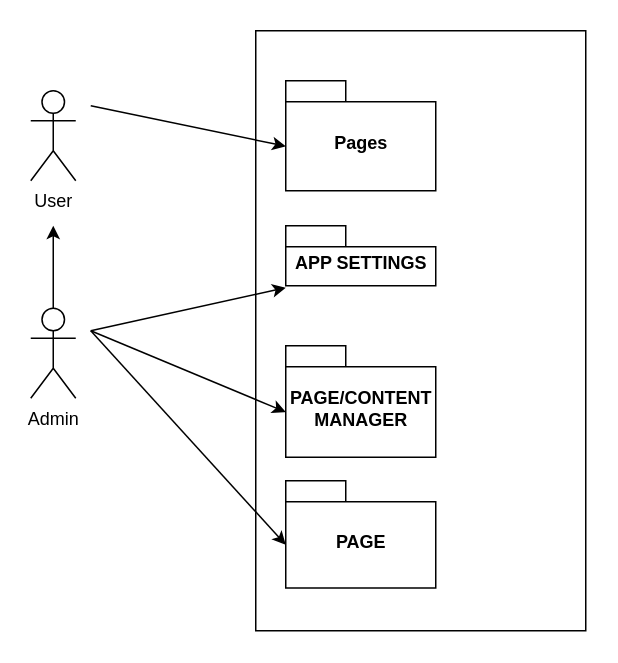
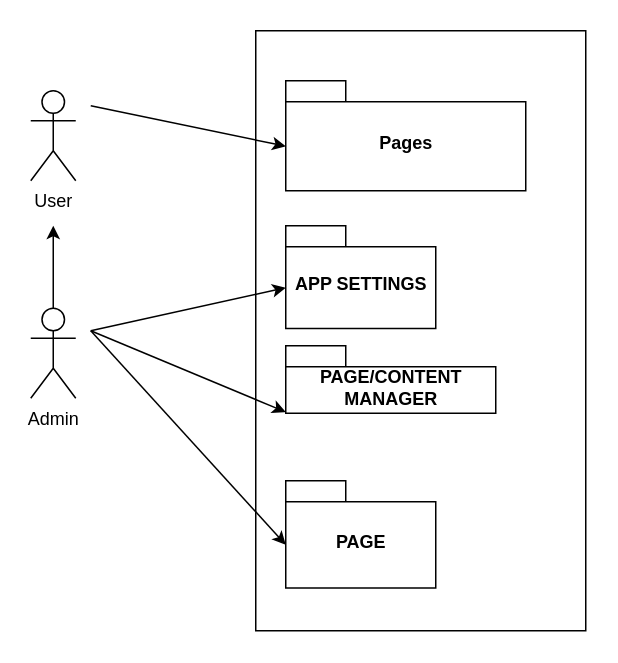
(361, 136) -> (406, 136)
(361, 256) -> (361, 277)
(361, 402) -> (391, 380)
